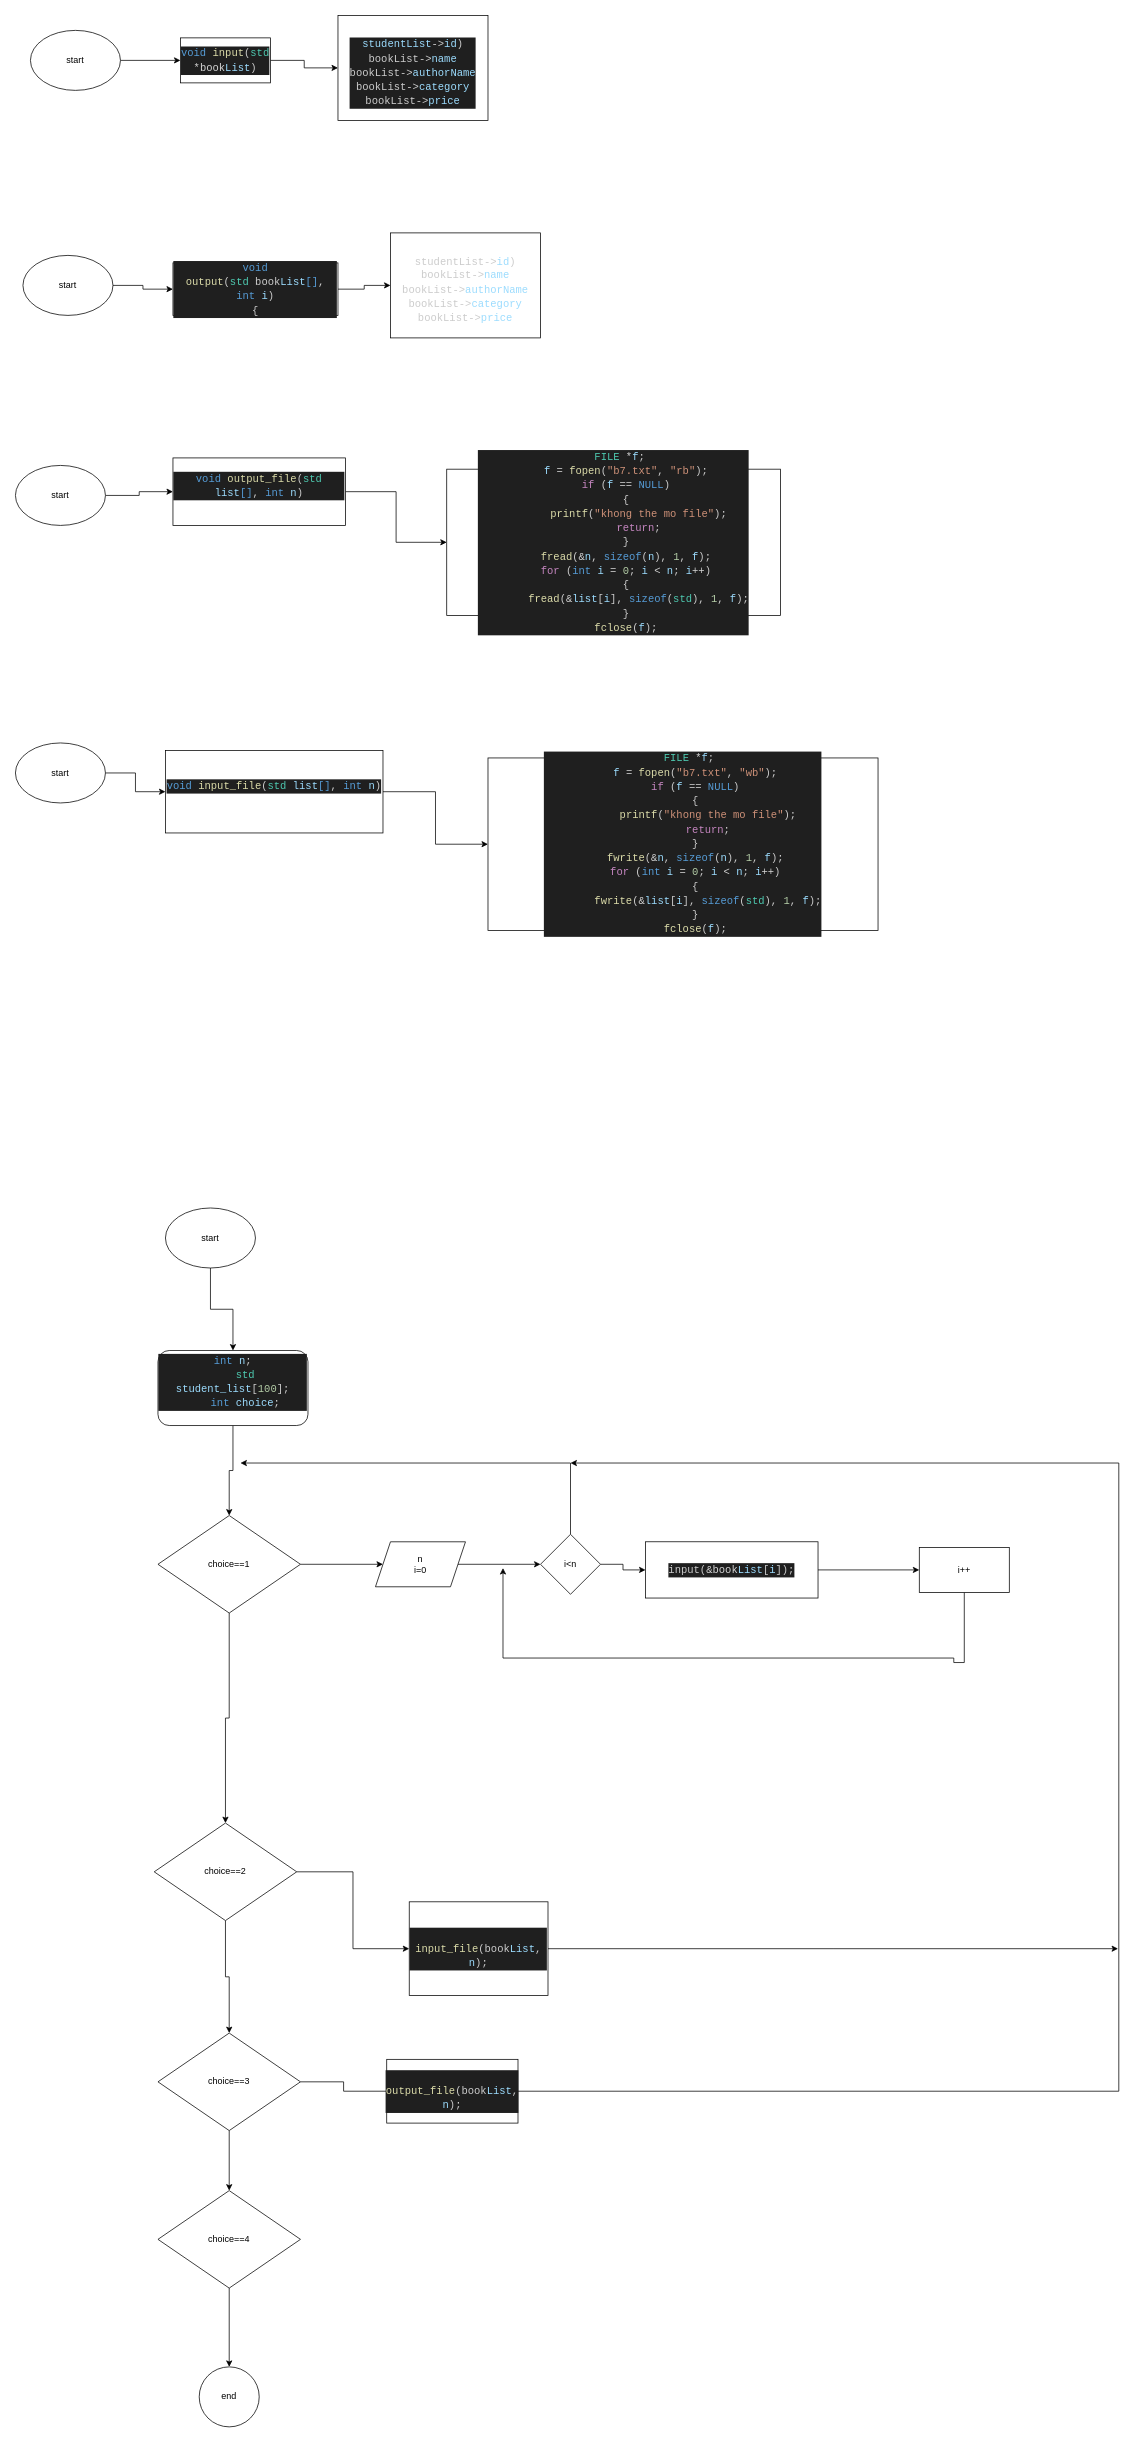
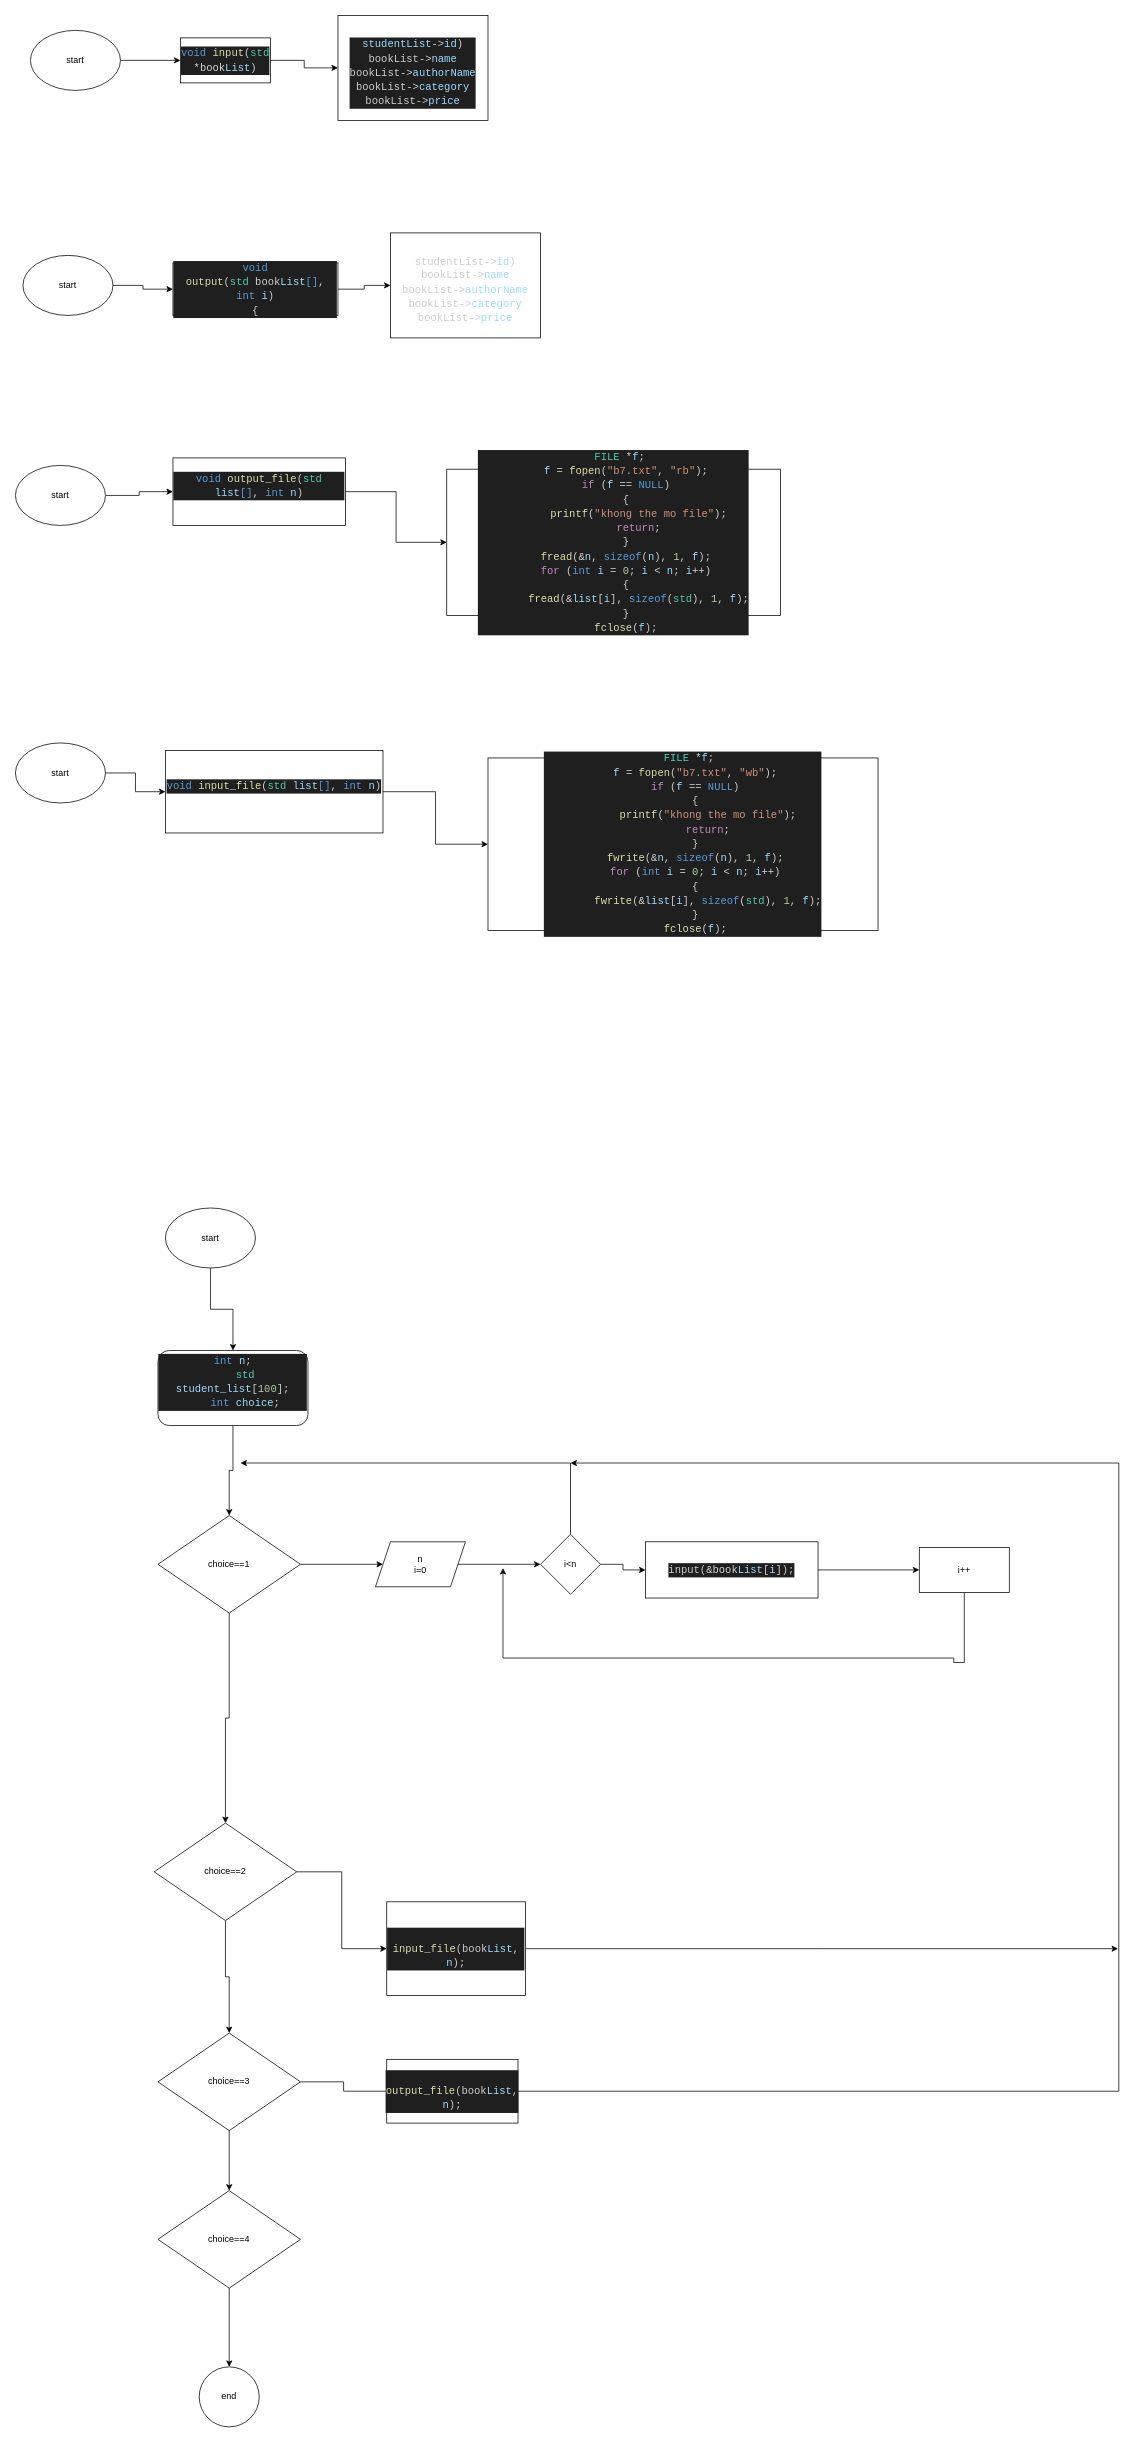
(479, 1949) -> (456, 1949)
